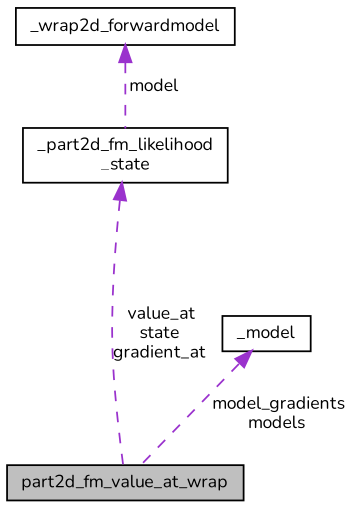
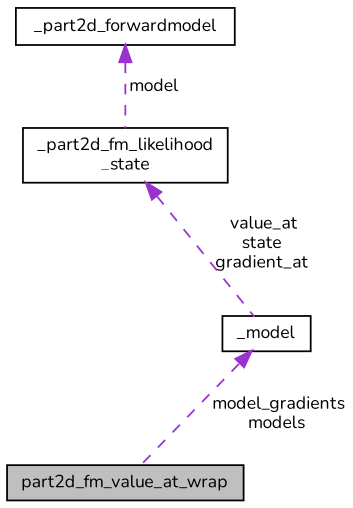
(125, 26) -> (125, 26)
(112, 333) -> (206, 256)
